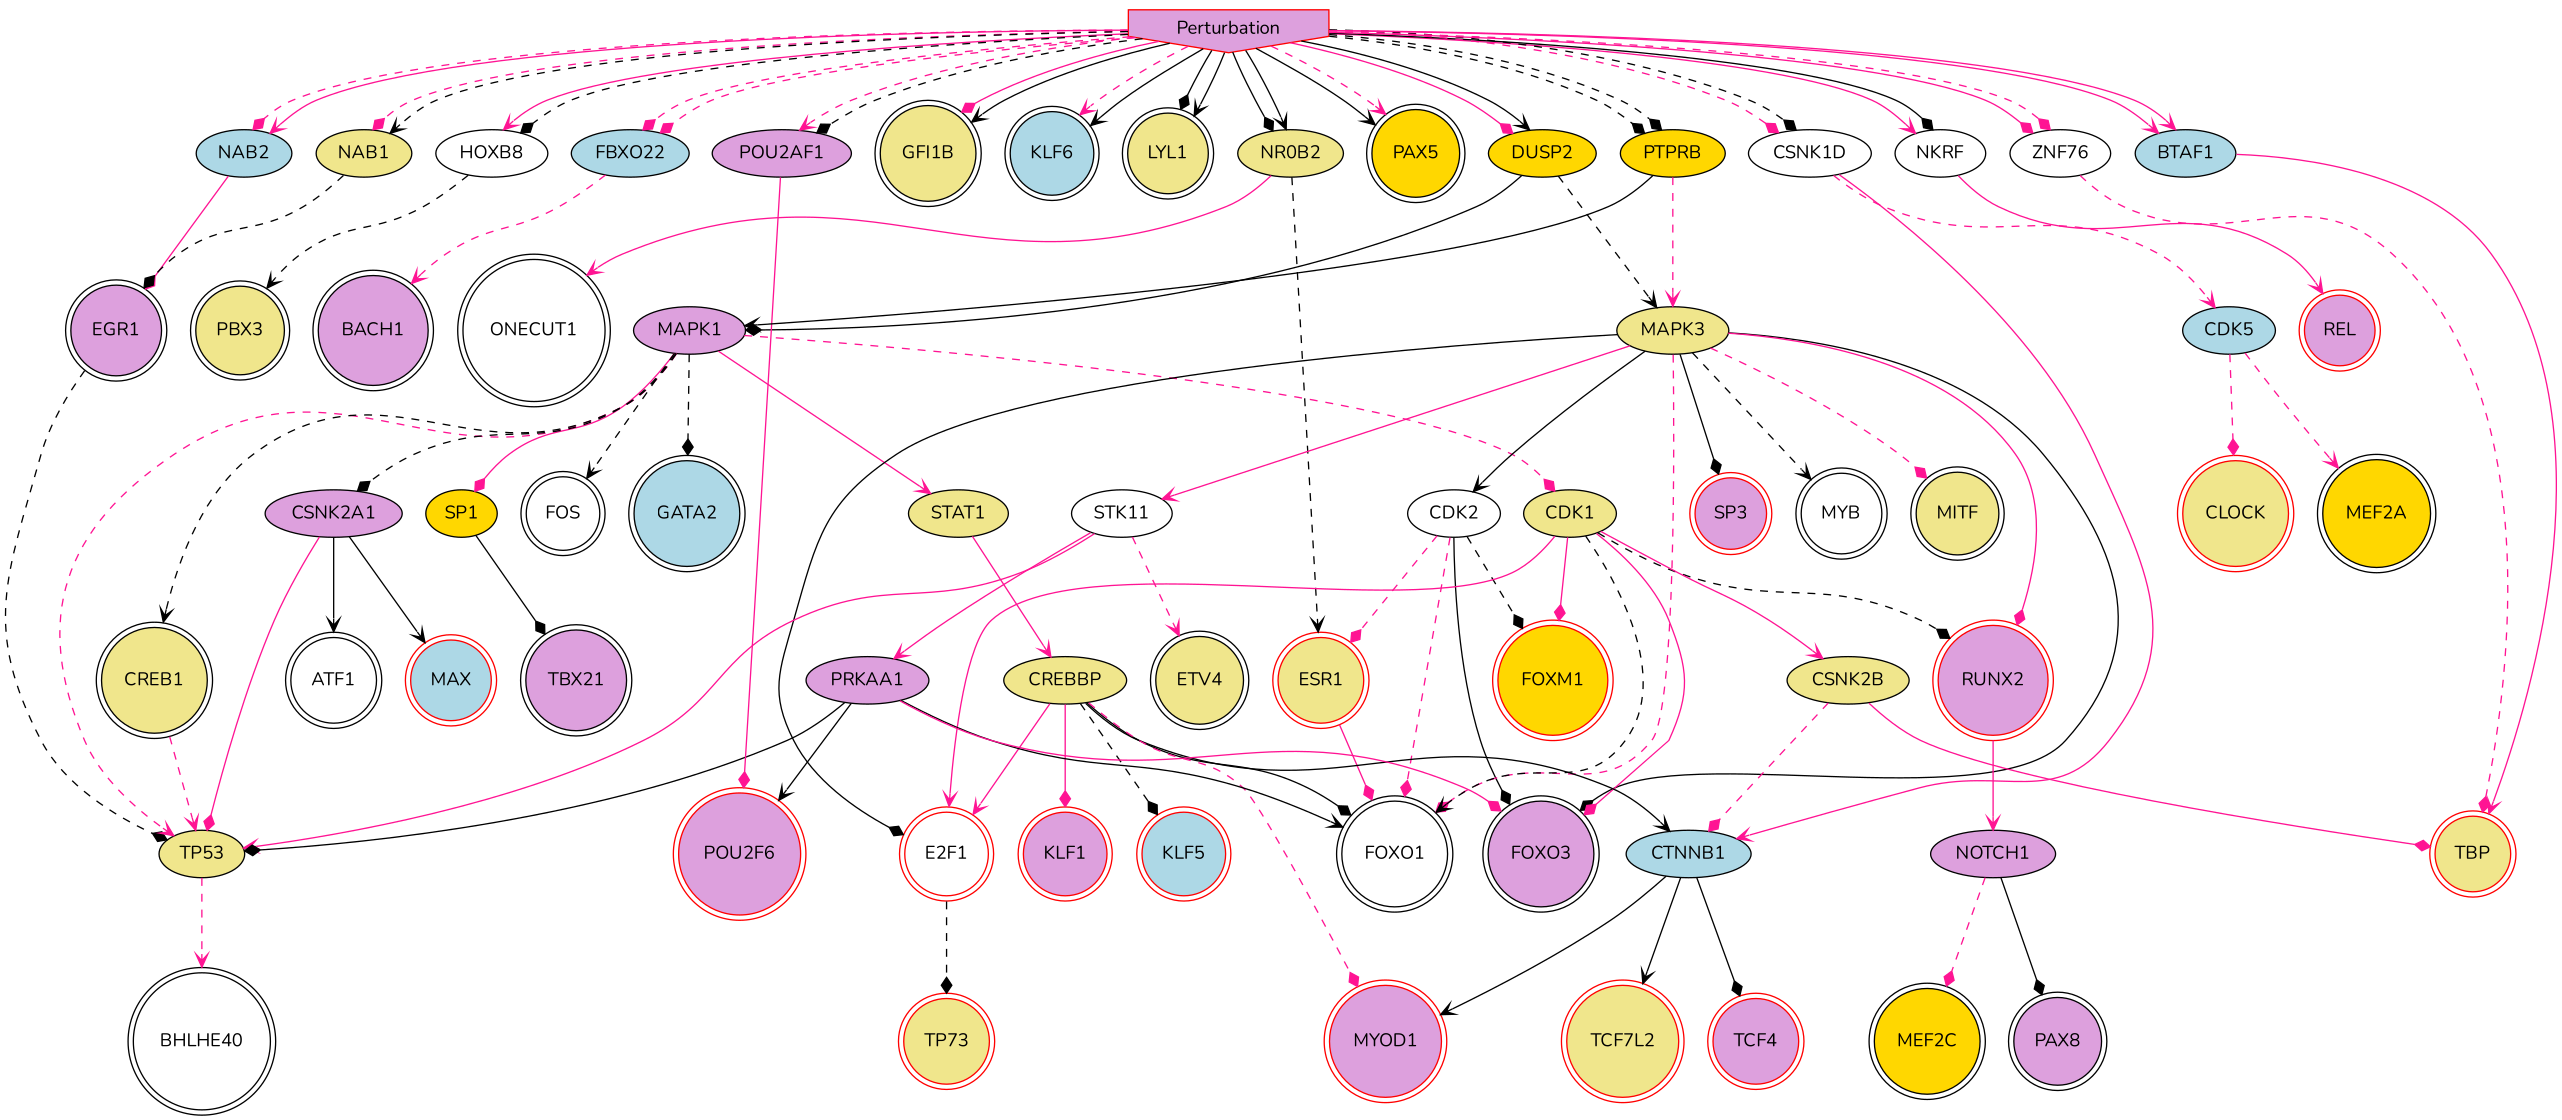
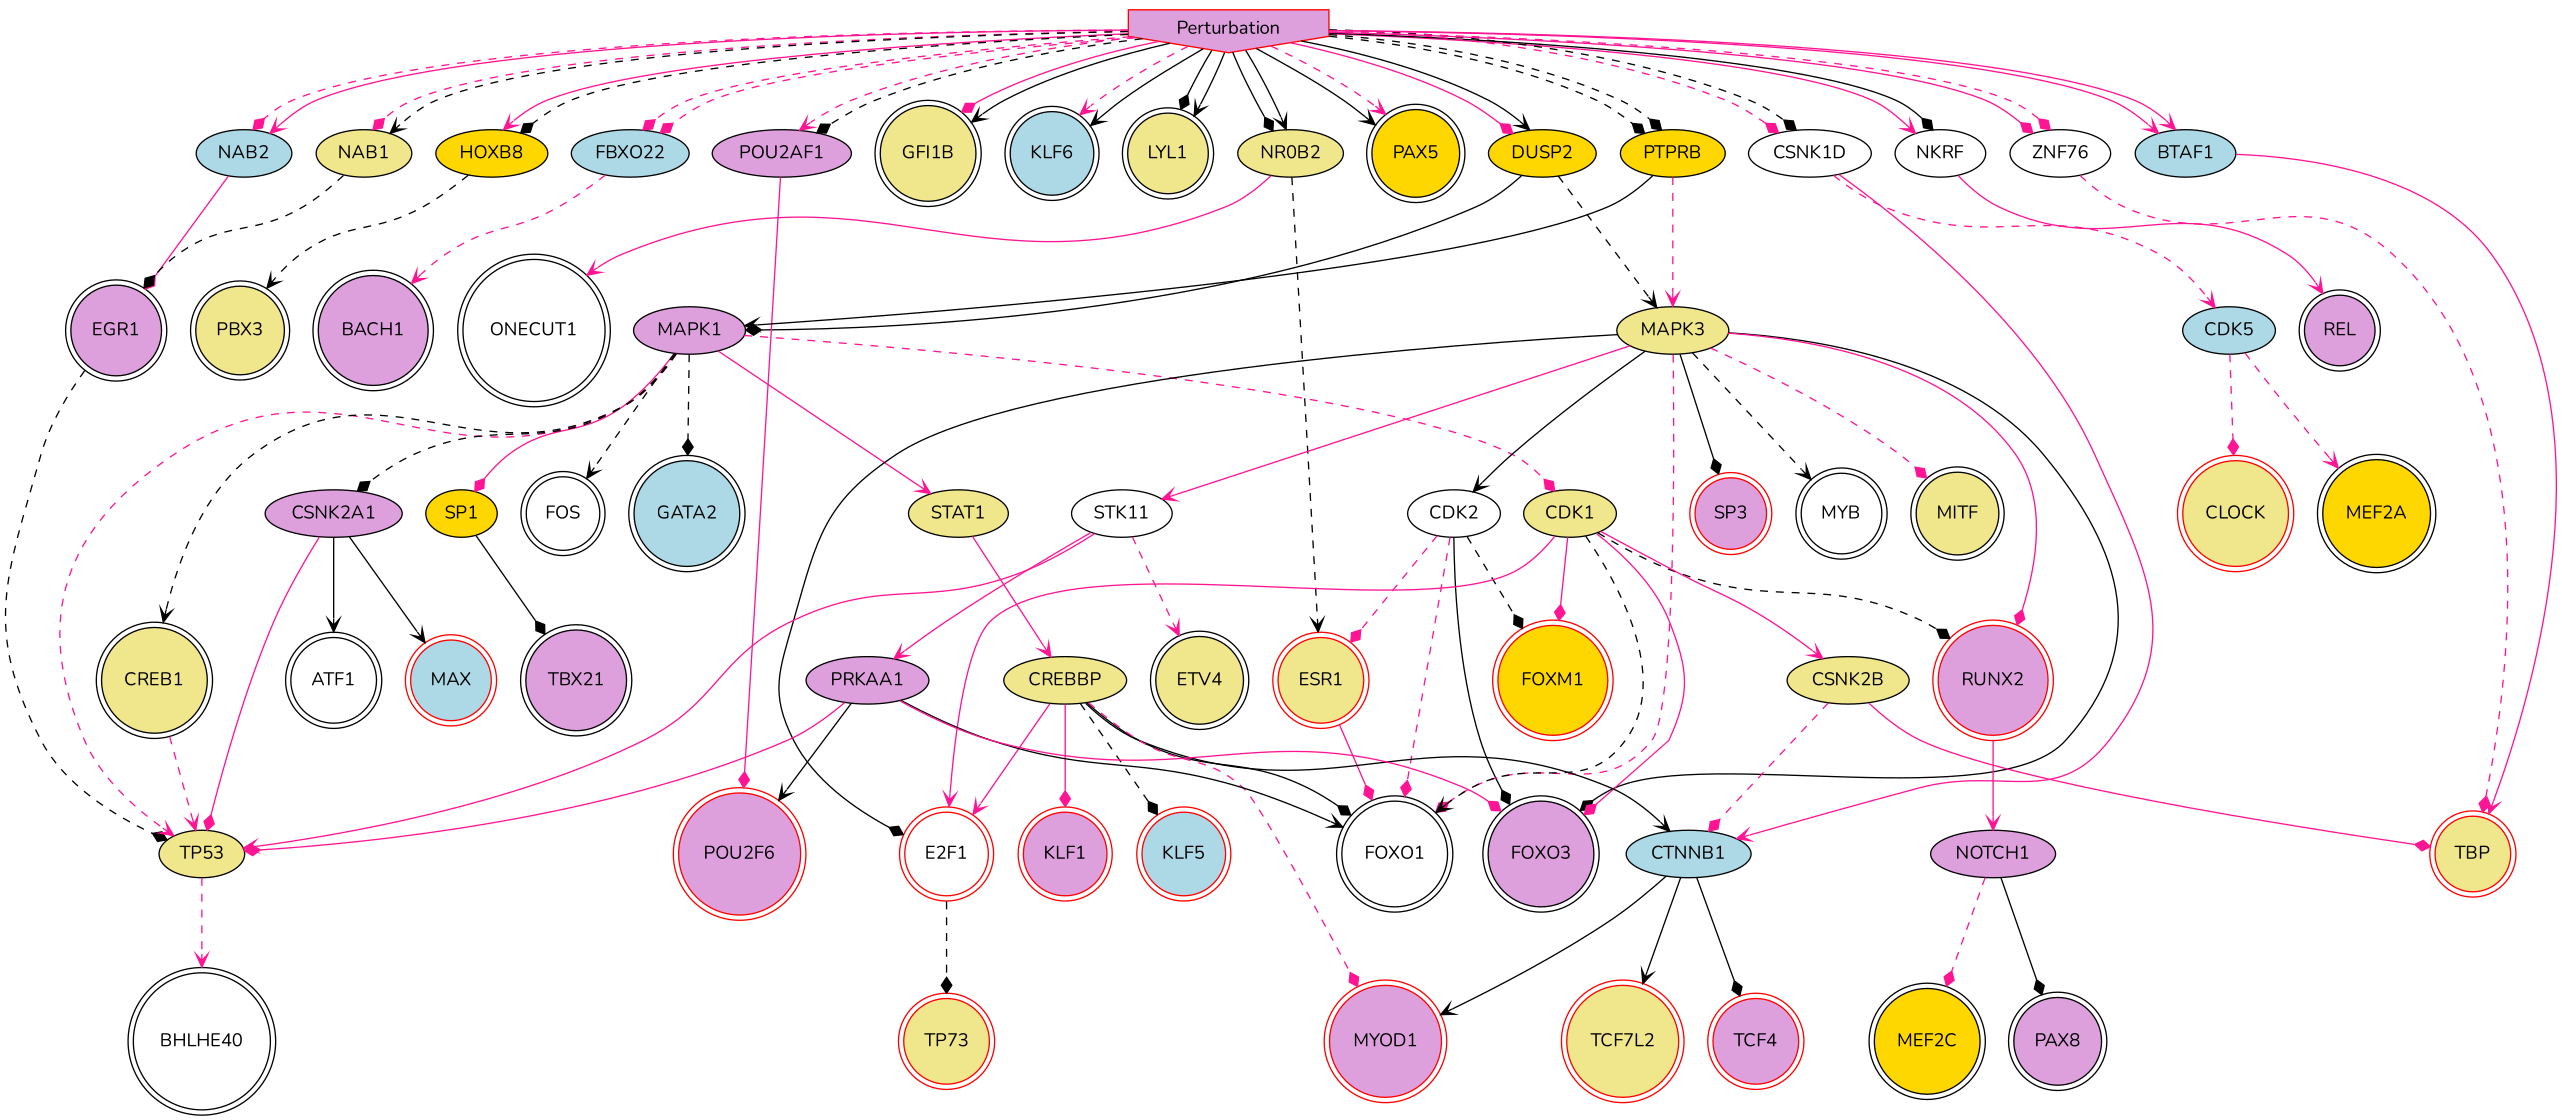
(492, 153) -> (492, 153)
(2340, 330) -> (2340, 330)
(562, 809) -> (562, 809)
